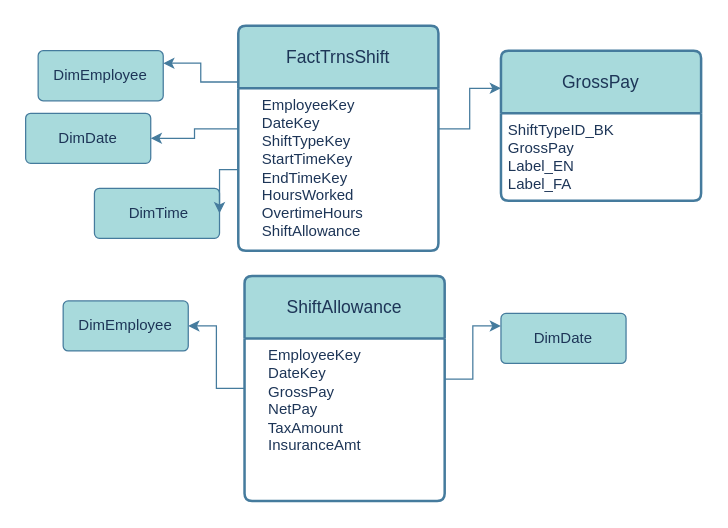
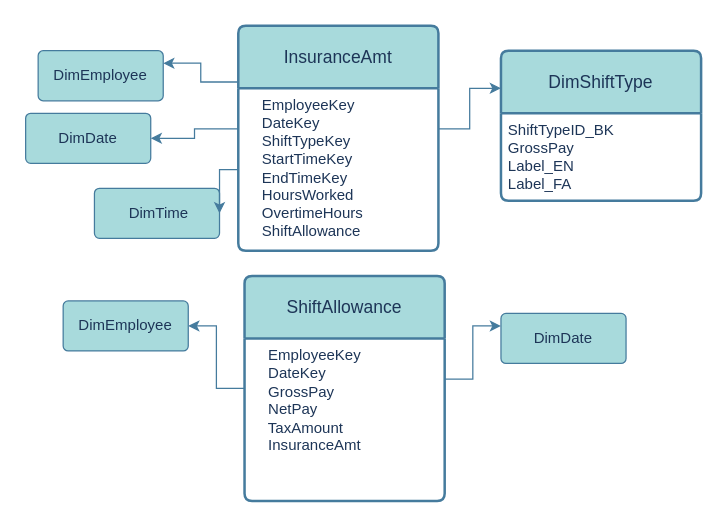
(338, 57) -> (338, 57)
(601, 82) -> (601, 82)
